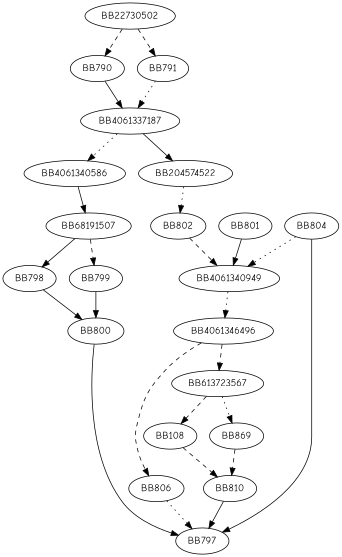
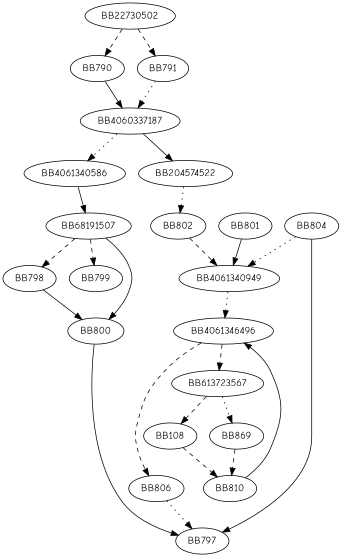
(130, 121) -> (130, 121)
(61, 250) -> (61, 250)
(96, 301) -> (131, 274)
(218, 512) -> (281, 413)
